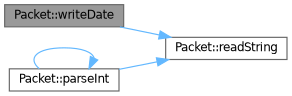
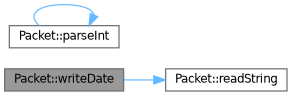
(138, 66) -> none
